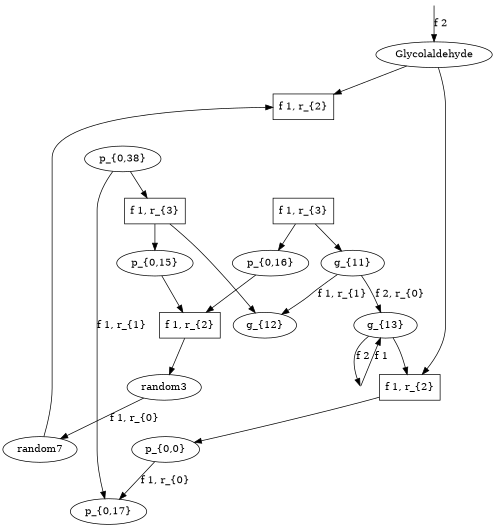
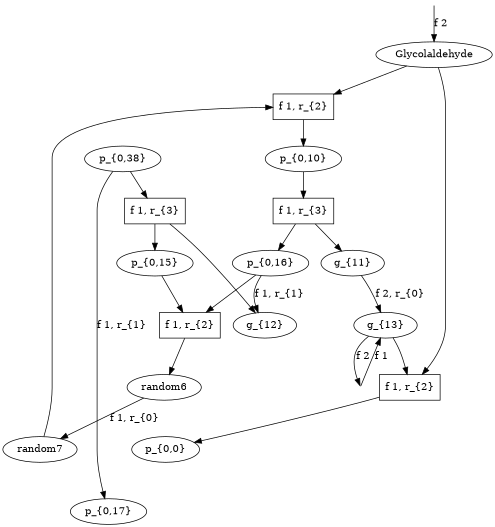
none -> (303, 159)
(313, 293) -> (255, 290)
(164, 387) -> (164, 387)
(140, 478) -> none
